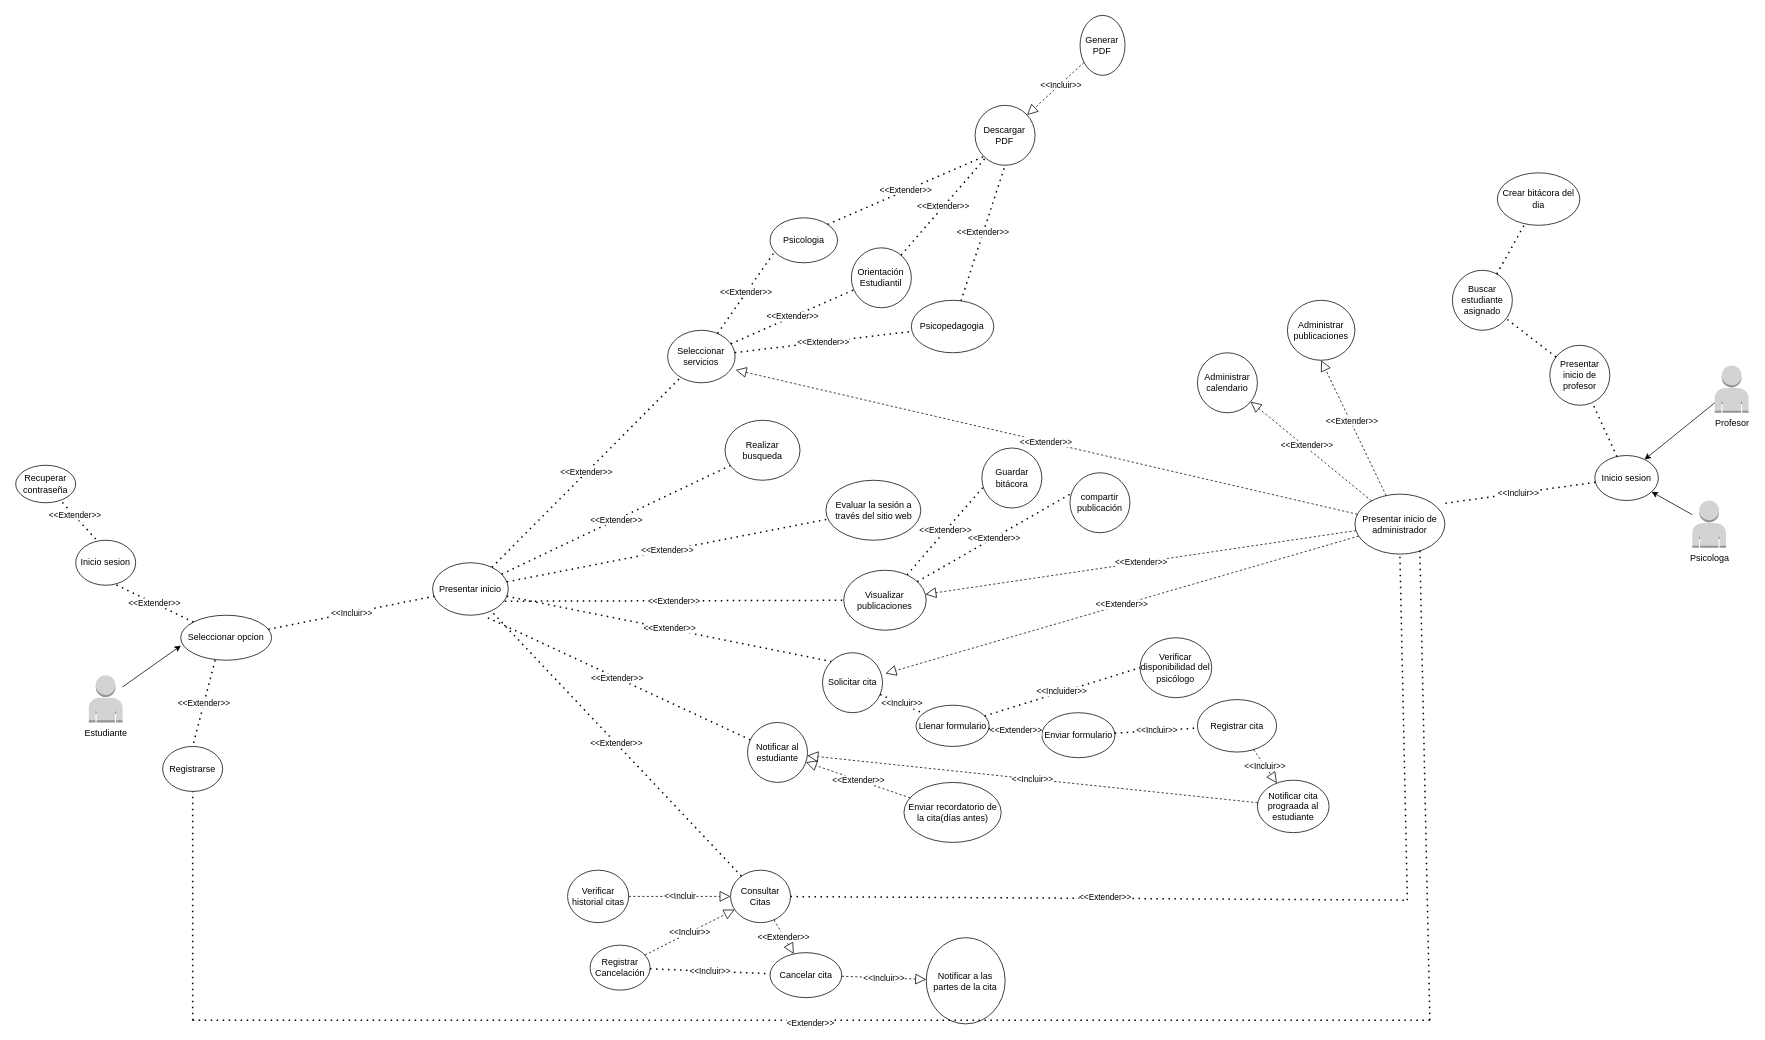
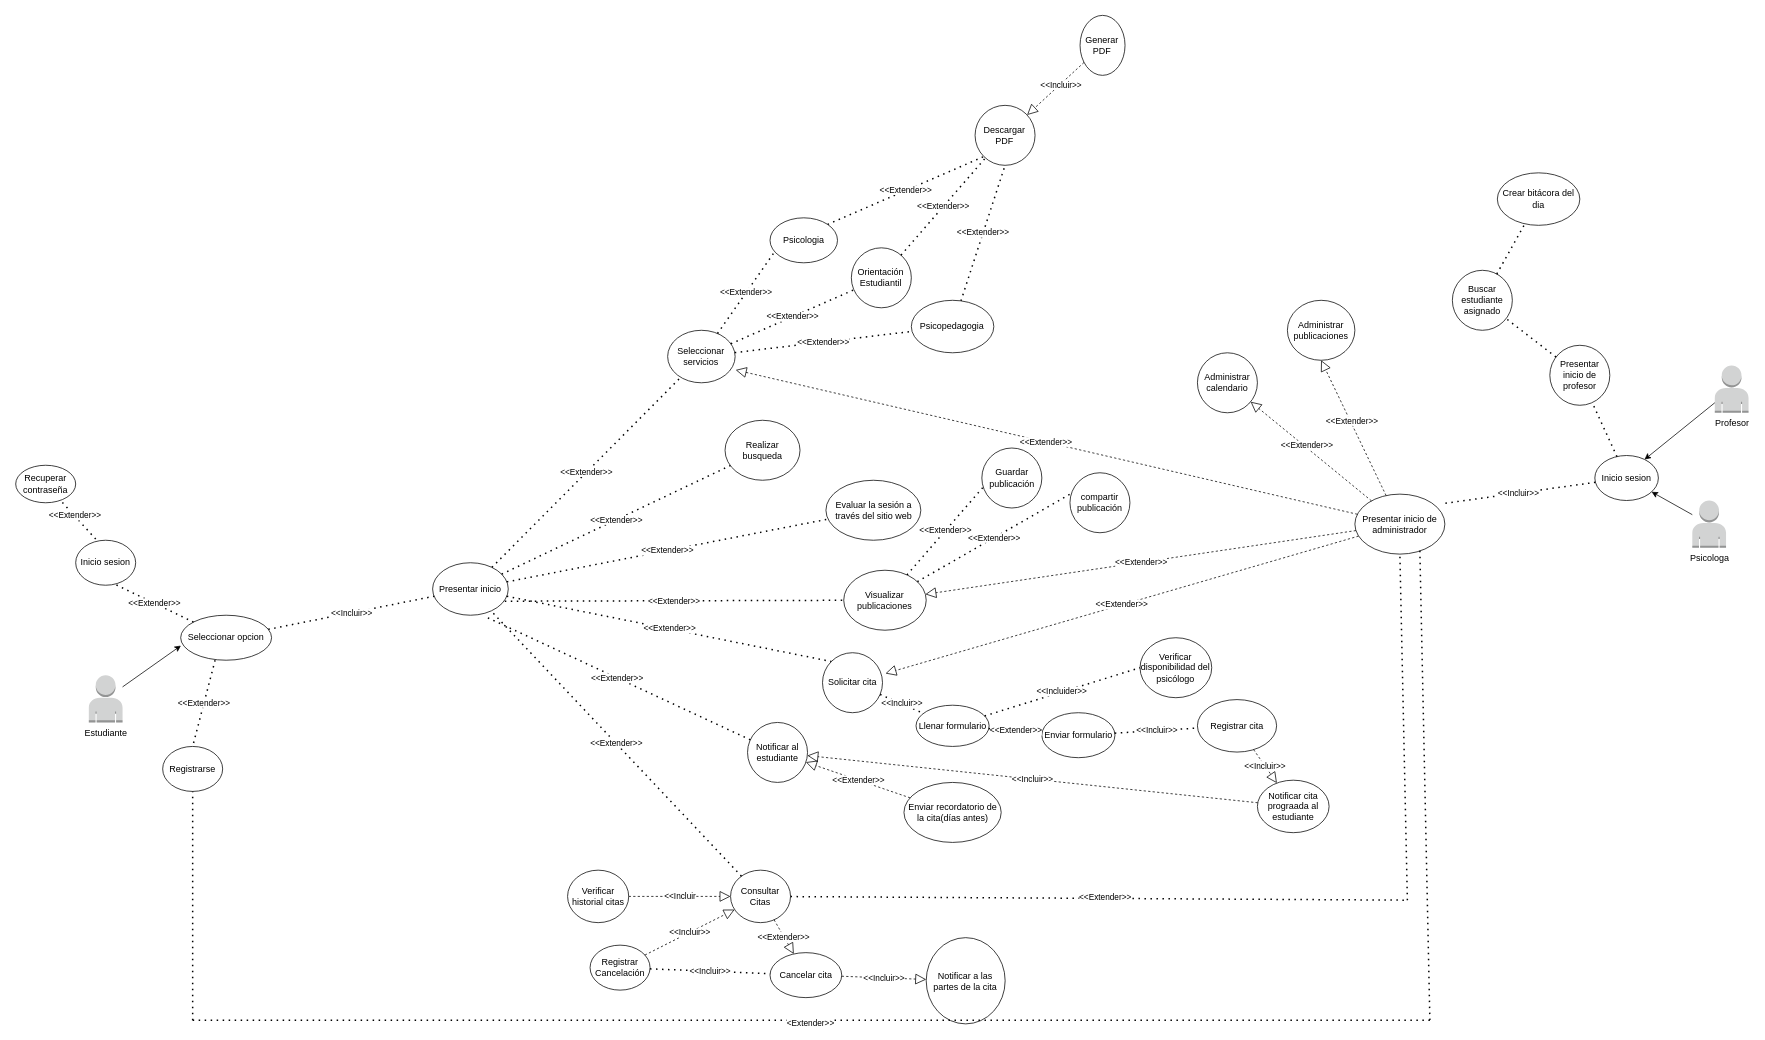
(1012, 478) -> (1012, 478)
